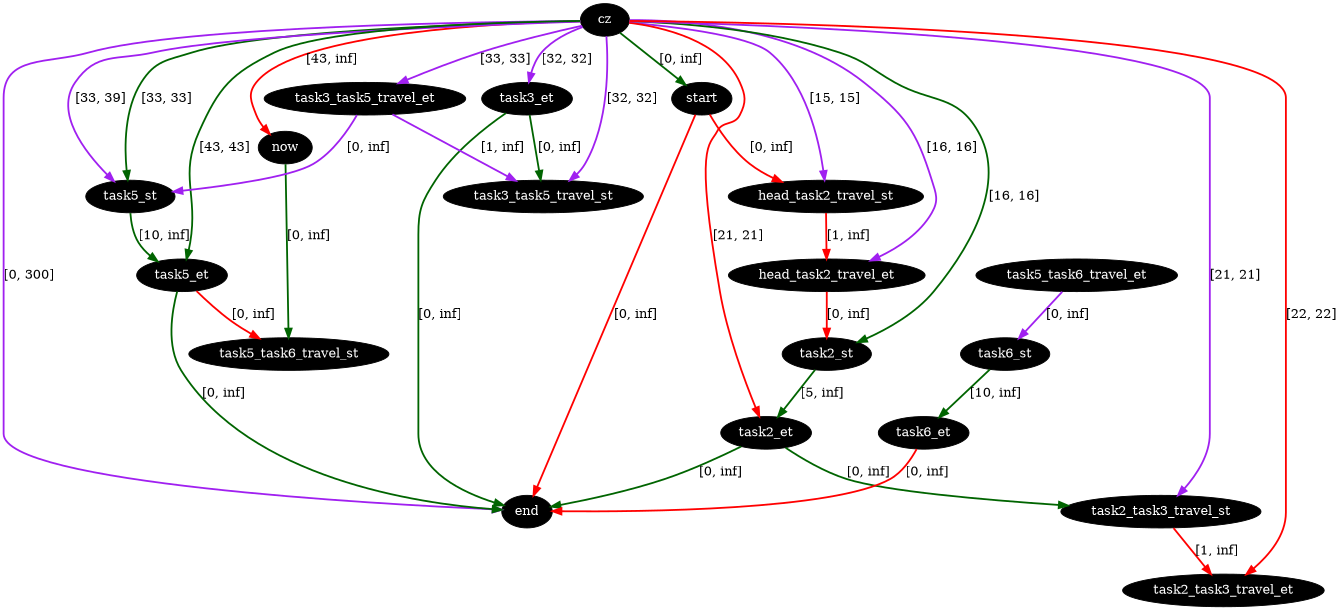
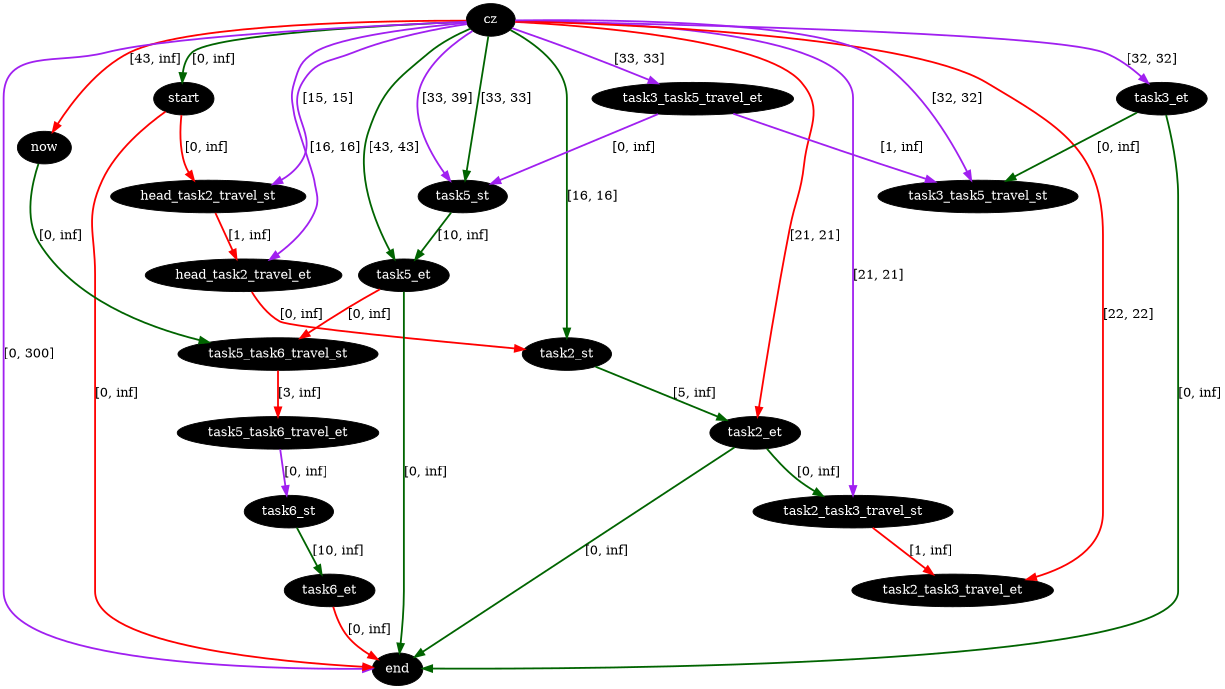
none -> (278, 389)
